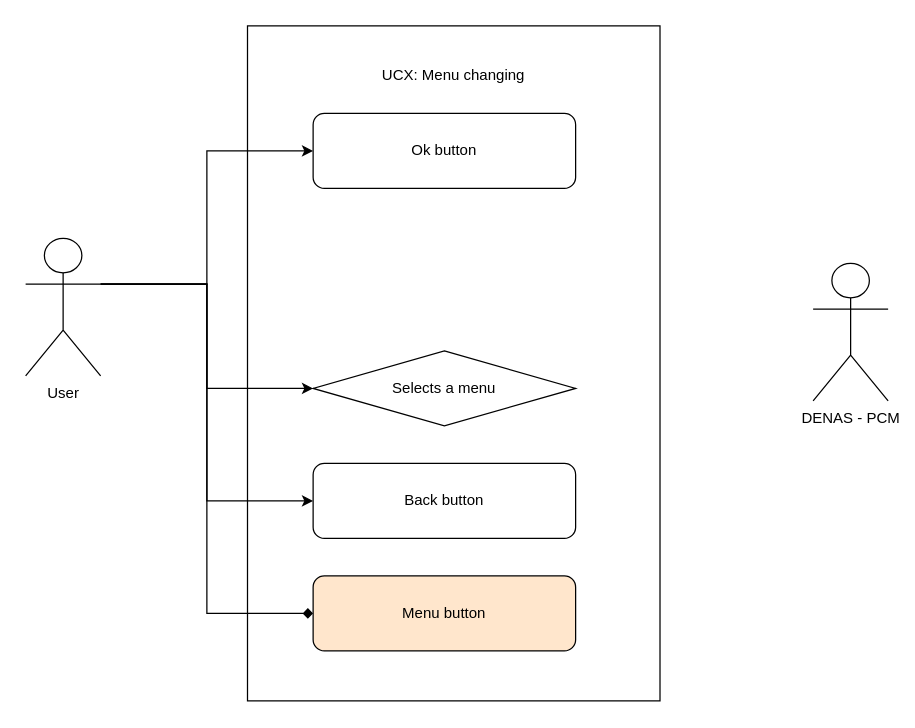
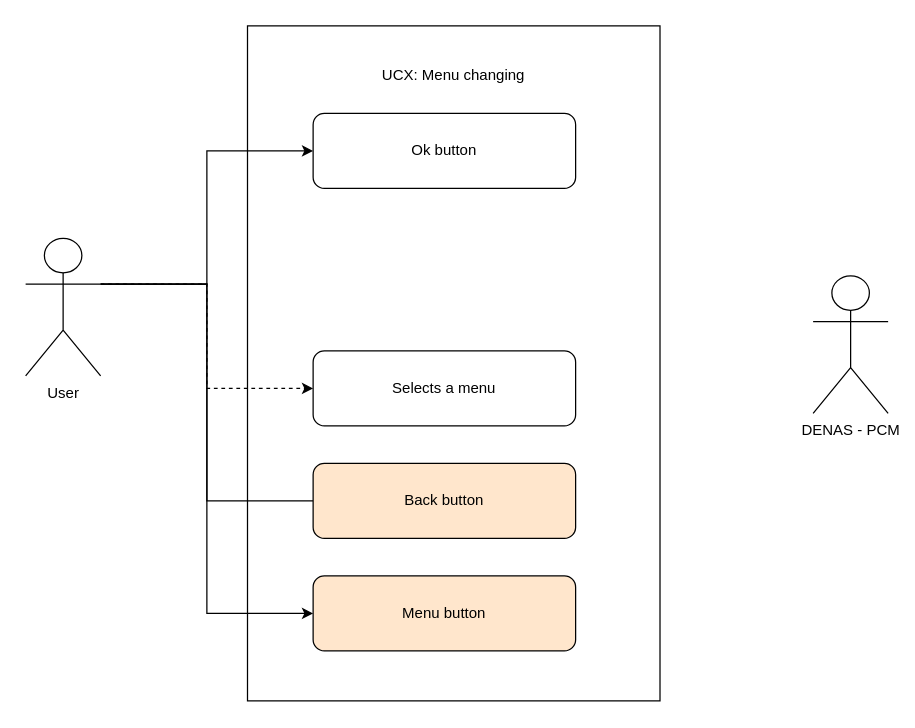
(851, 332) -> (851, 344)
(257, 388) -> (257, 388)
(444, 388) -> (444, 388)
(303, 501) -> (306, 501)
(444, 501) -> (444, 501)
(302, 613) -> (303, 613)
